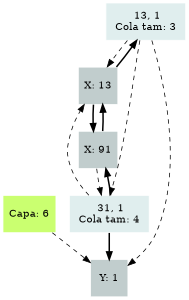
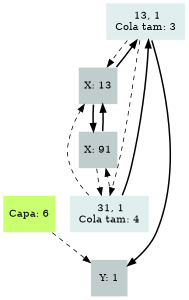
(170, 155) -> (170, 155)
(109, 183) -> (109, 183)
(109, 242) -> (140, 122)
